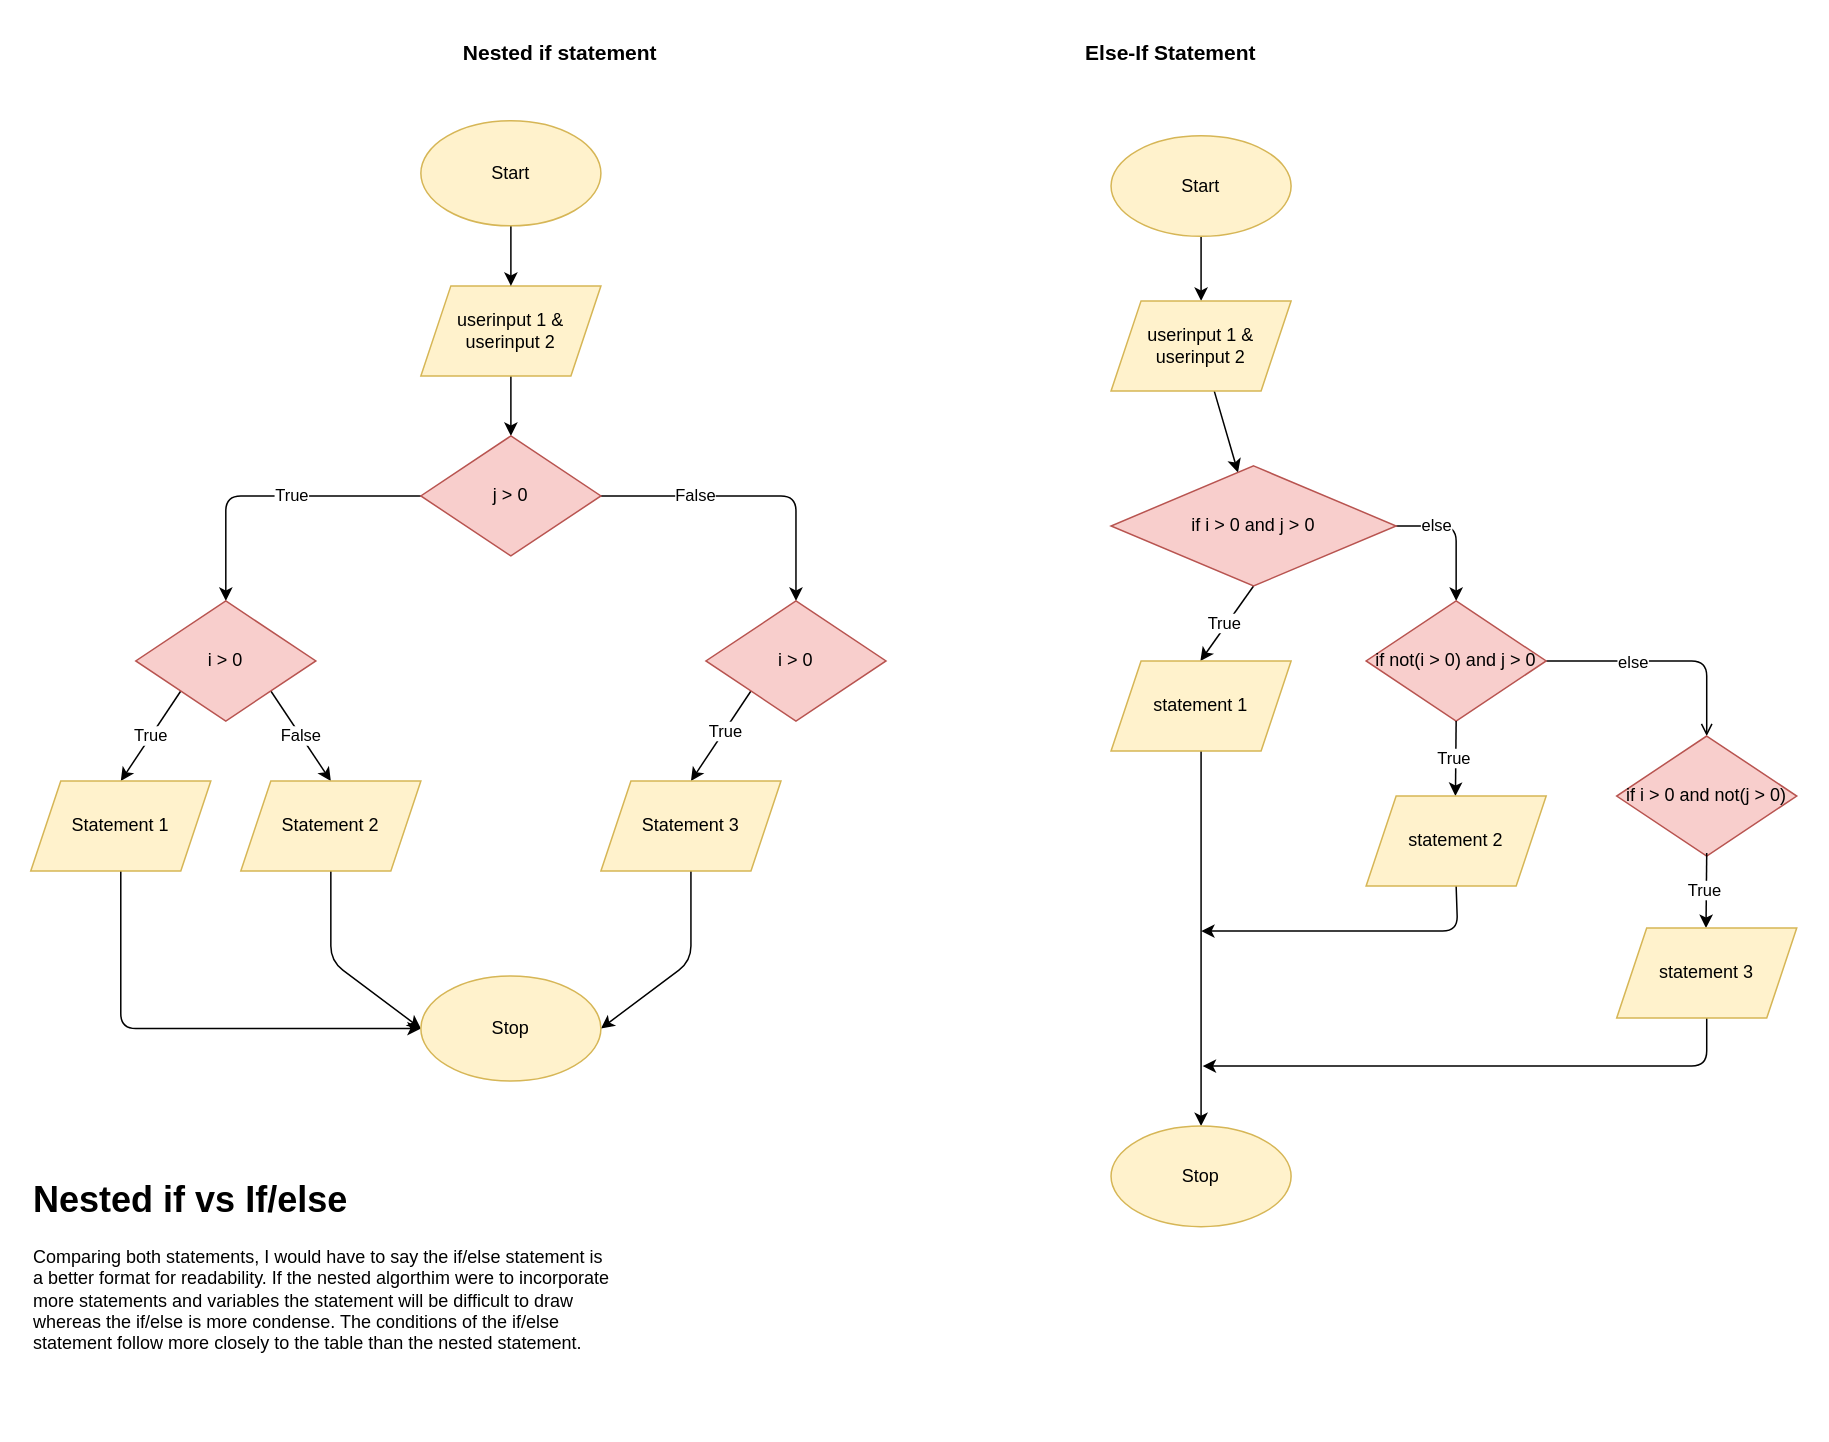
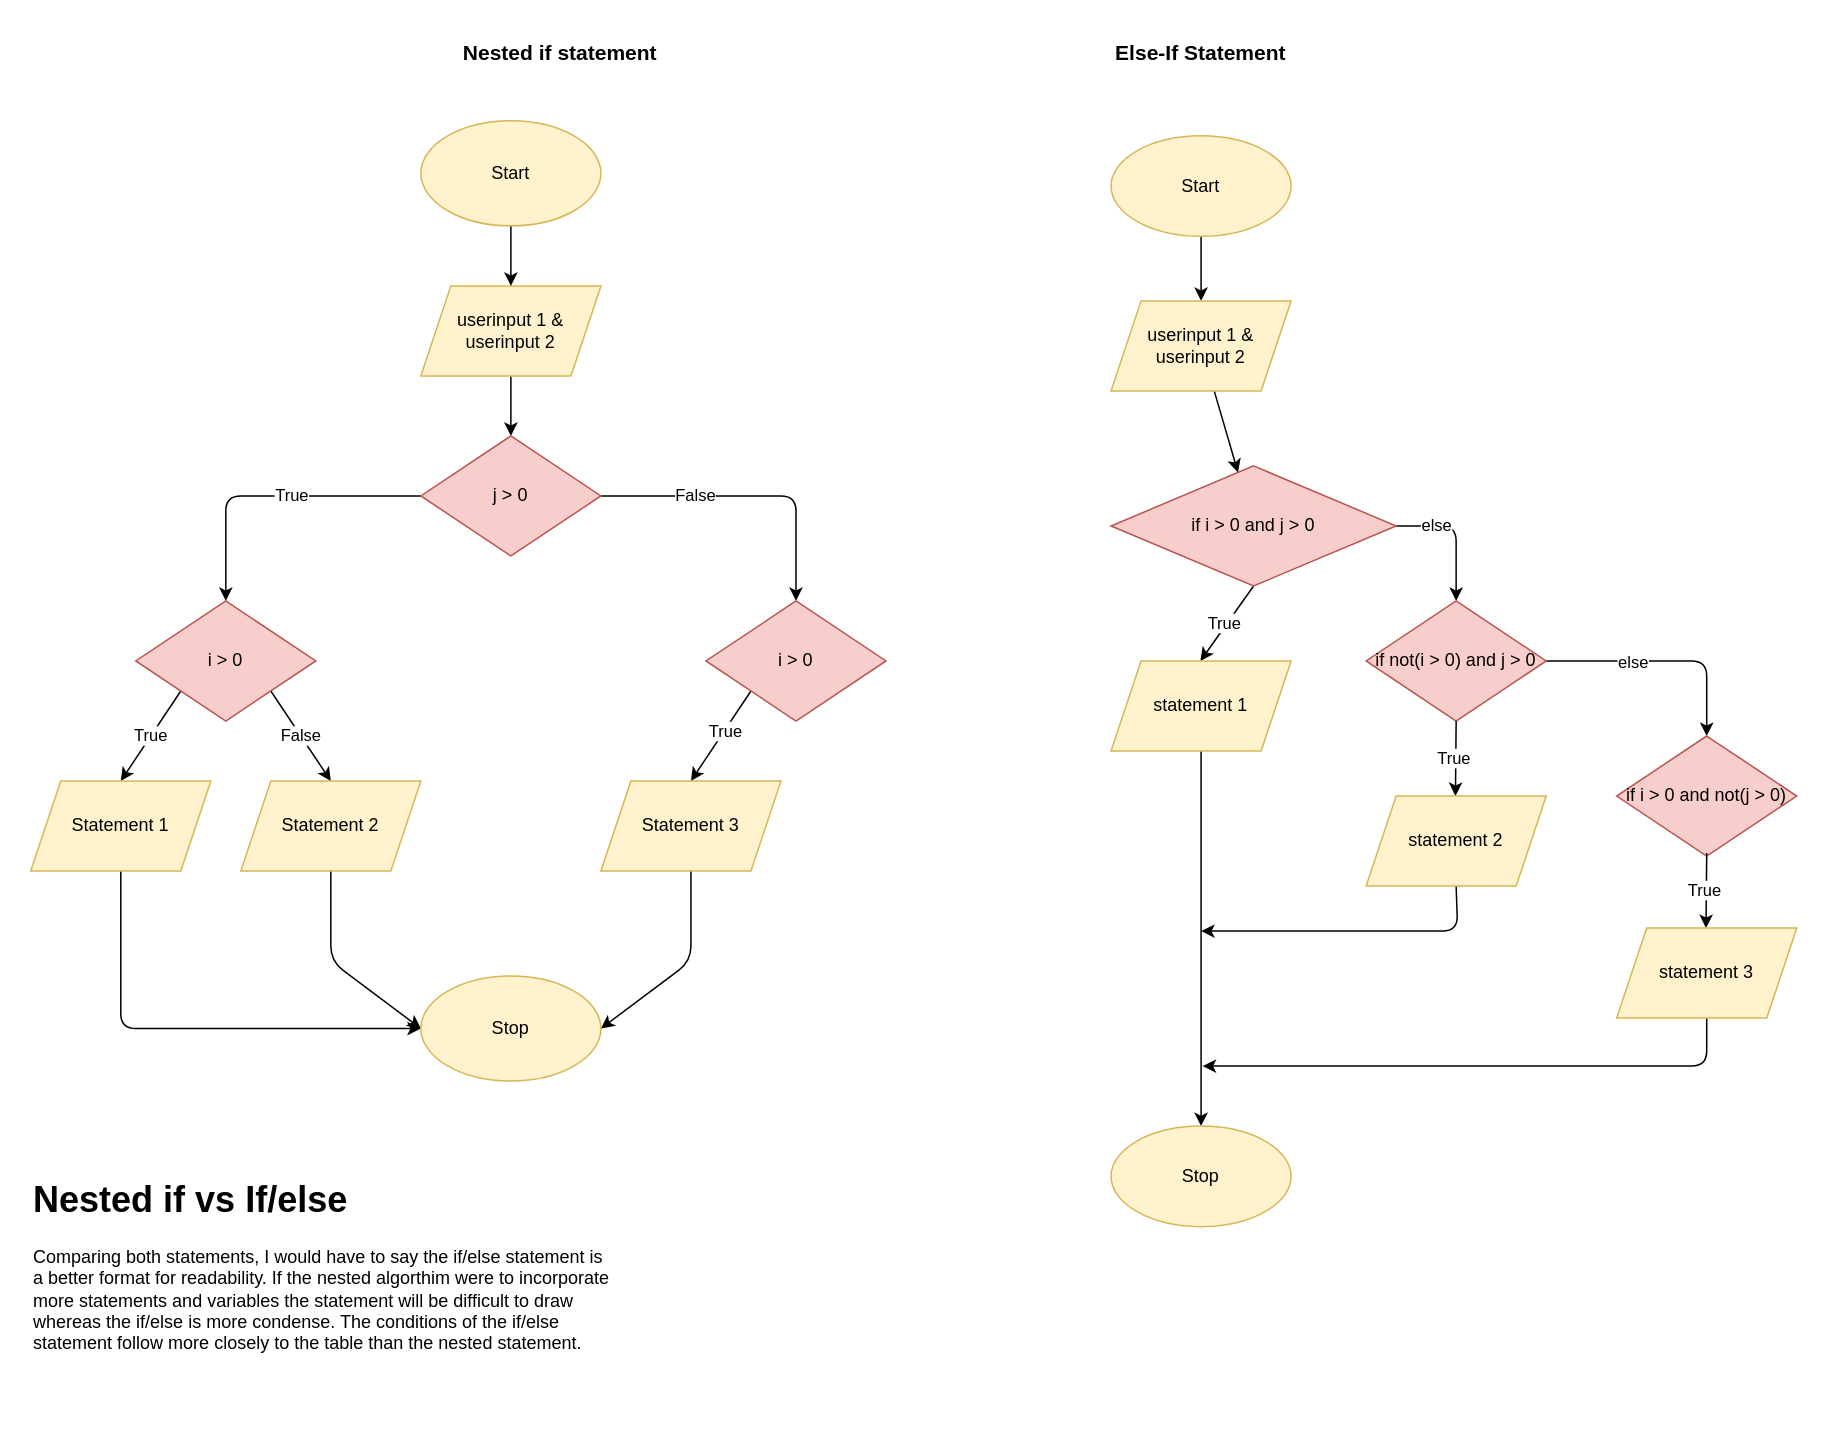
(1171, 53) -> (1201, 53)
(1706, 727) -> (1706, 724)
